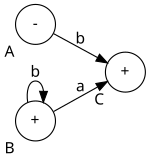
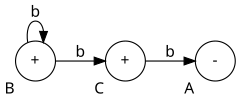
(76, 46) -> (165, 61)
(80, 87) -> (80, 53)
